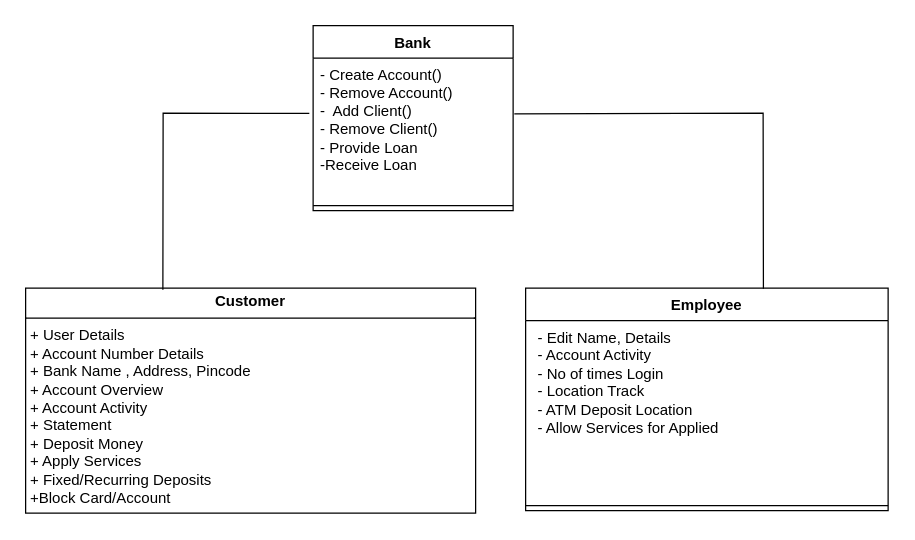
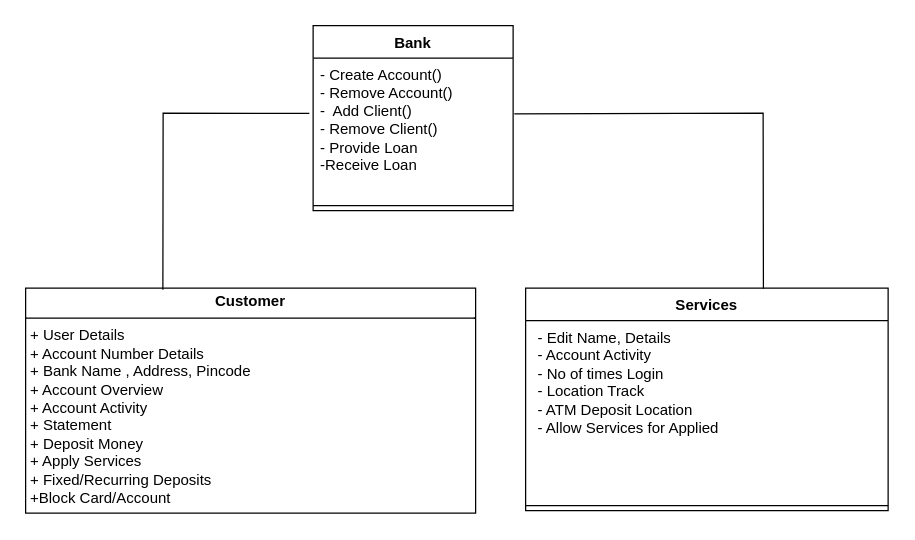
(707, 306) -> (707, 306)
